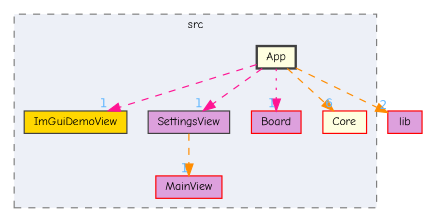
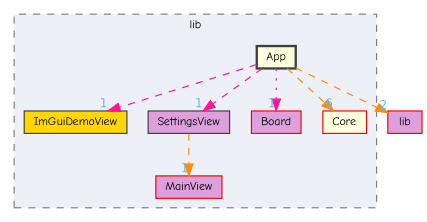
(195, 25) -> (195, 25)
